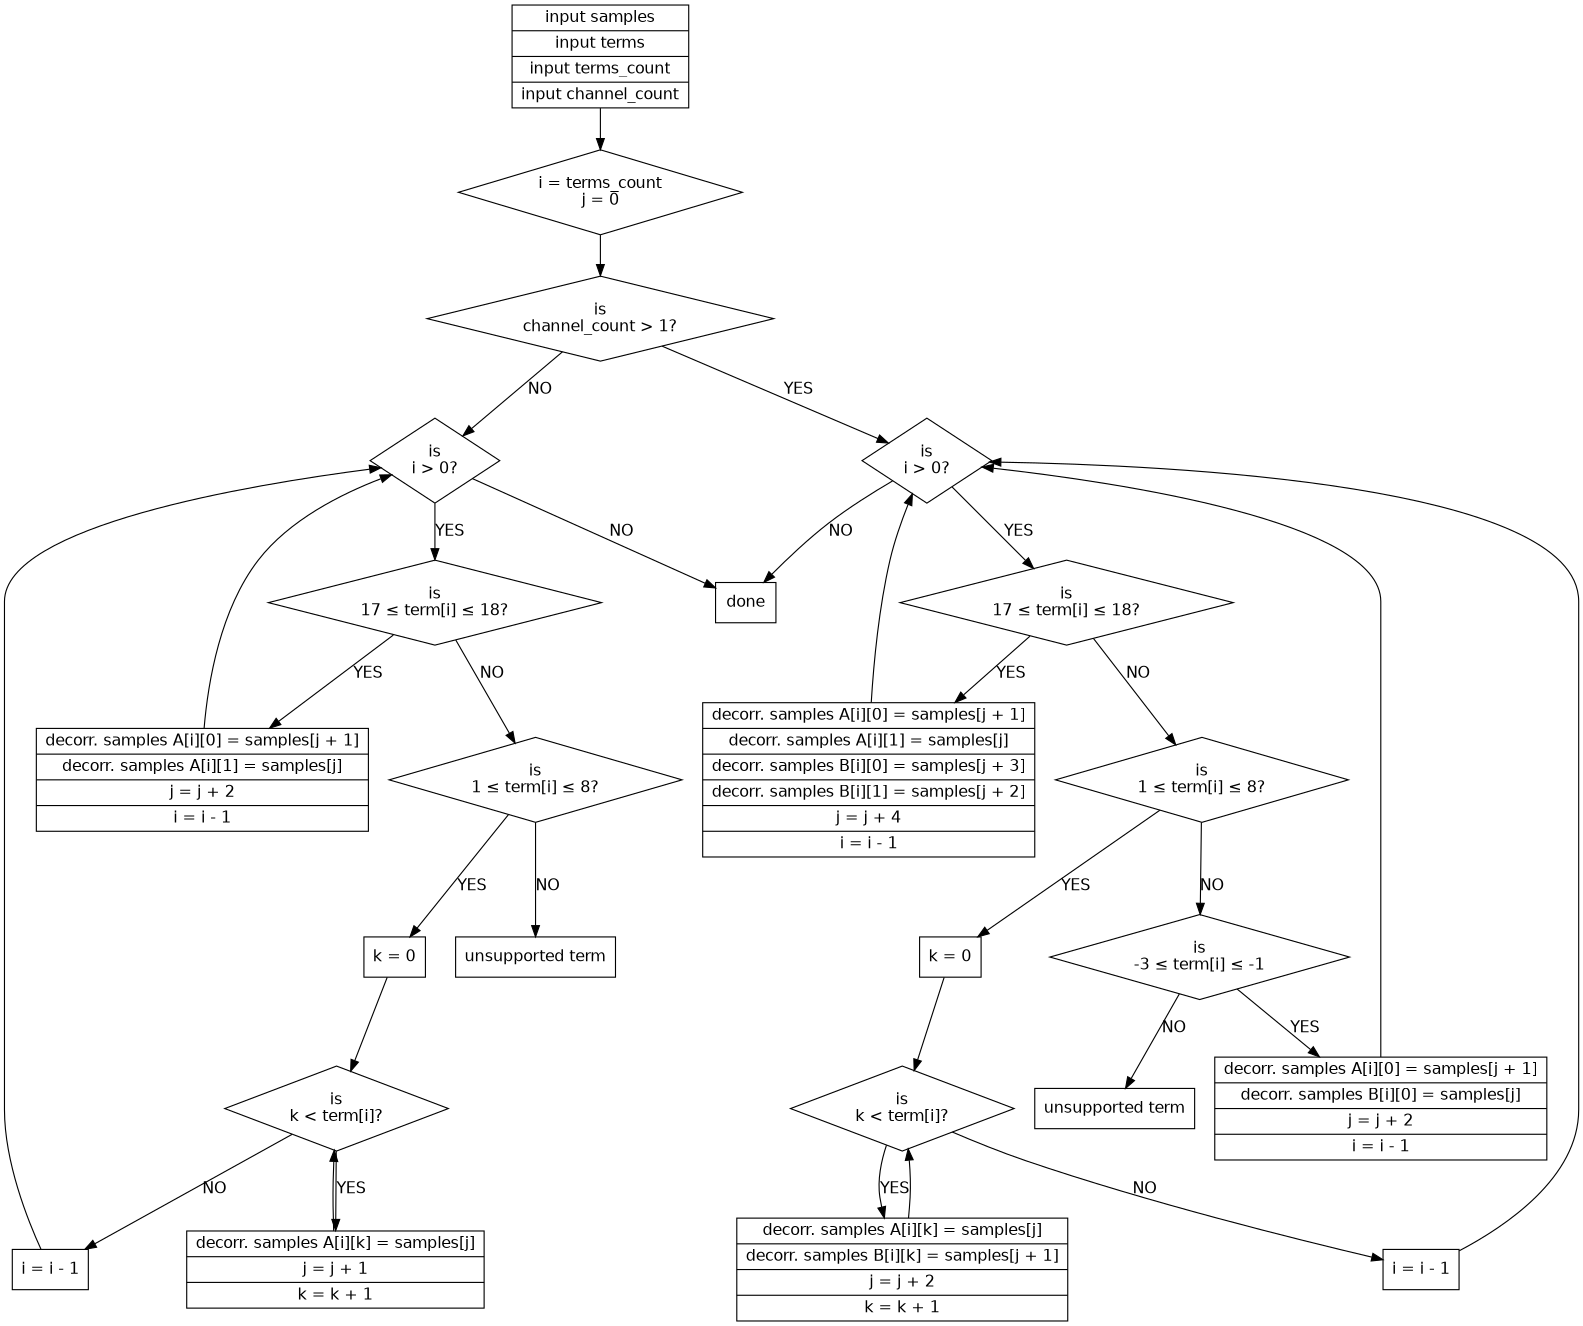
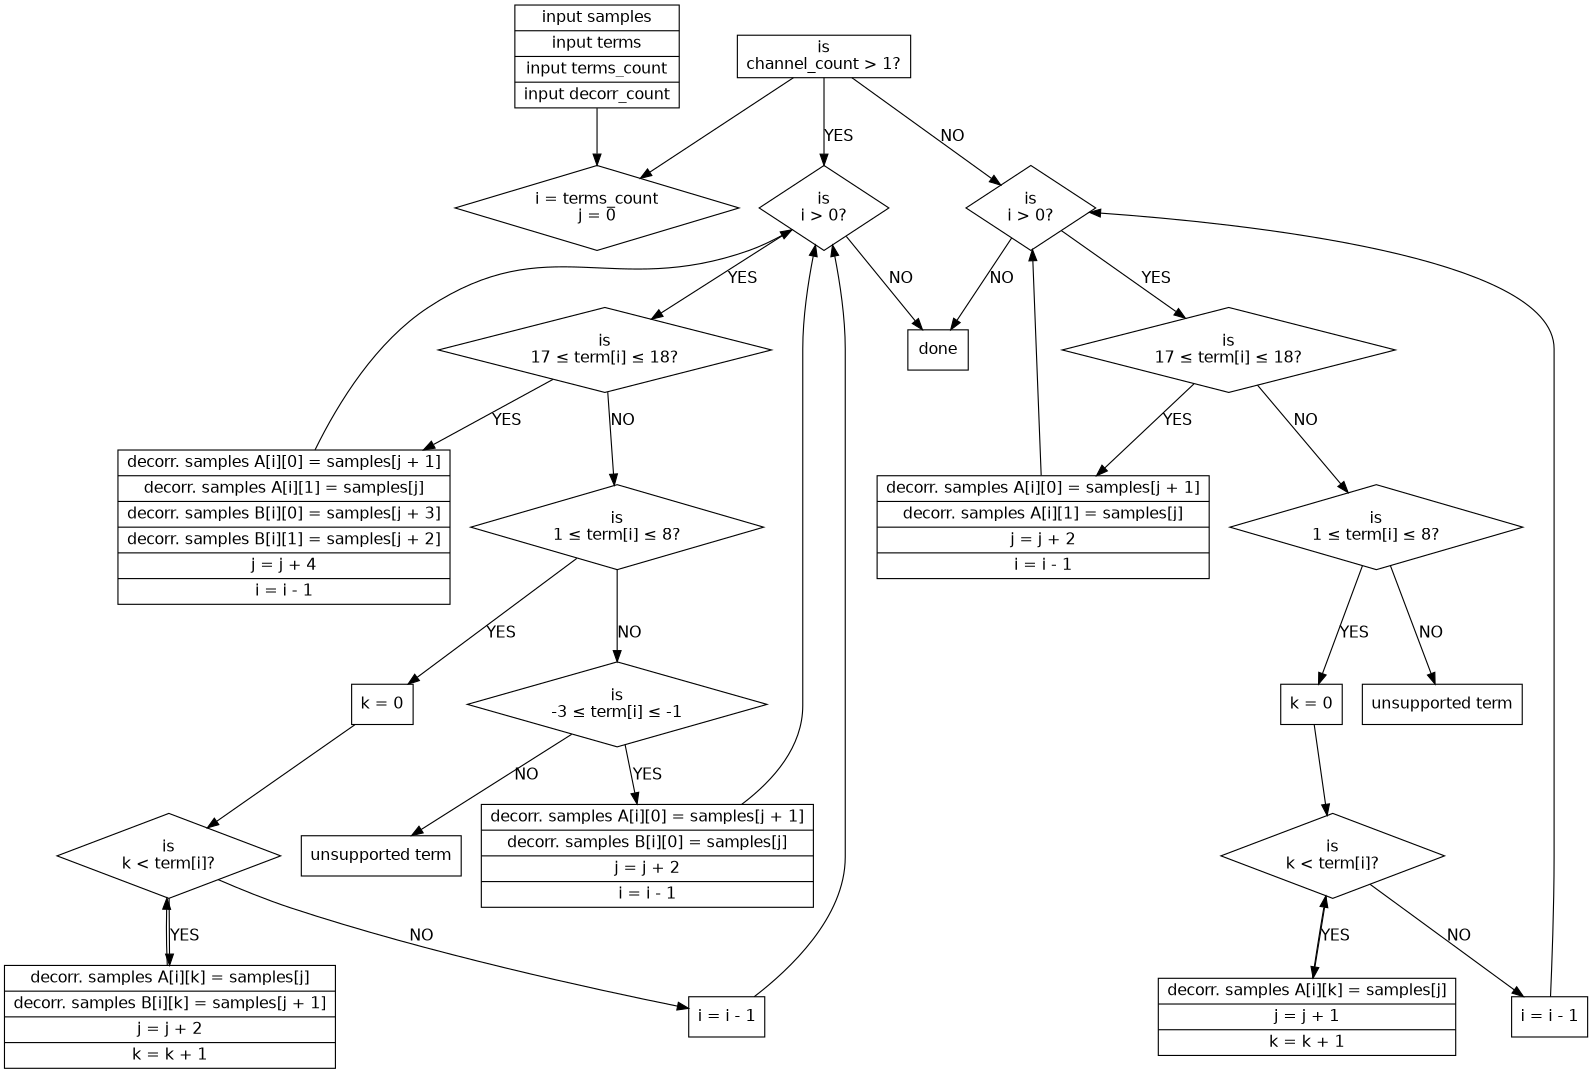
(600, 94) -> (597, 94)
(600, 250) -> (722, 125)
(600, 319) -> (824, 56)
